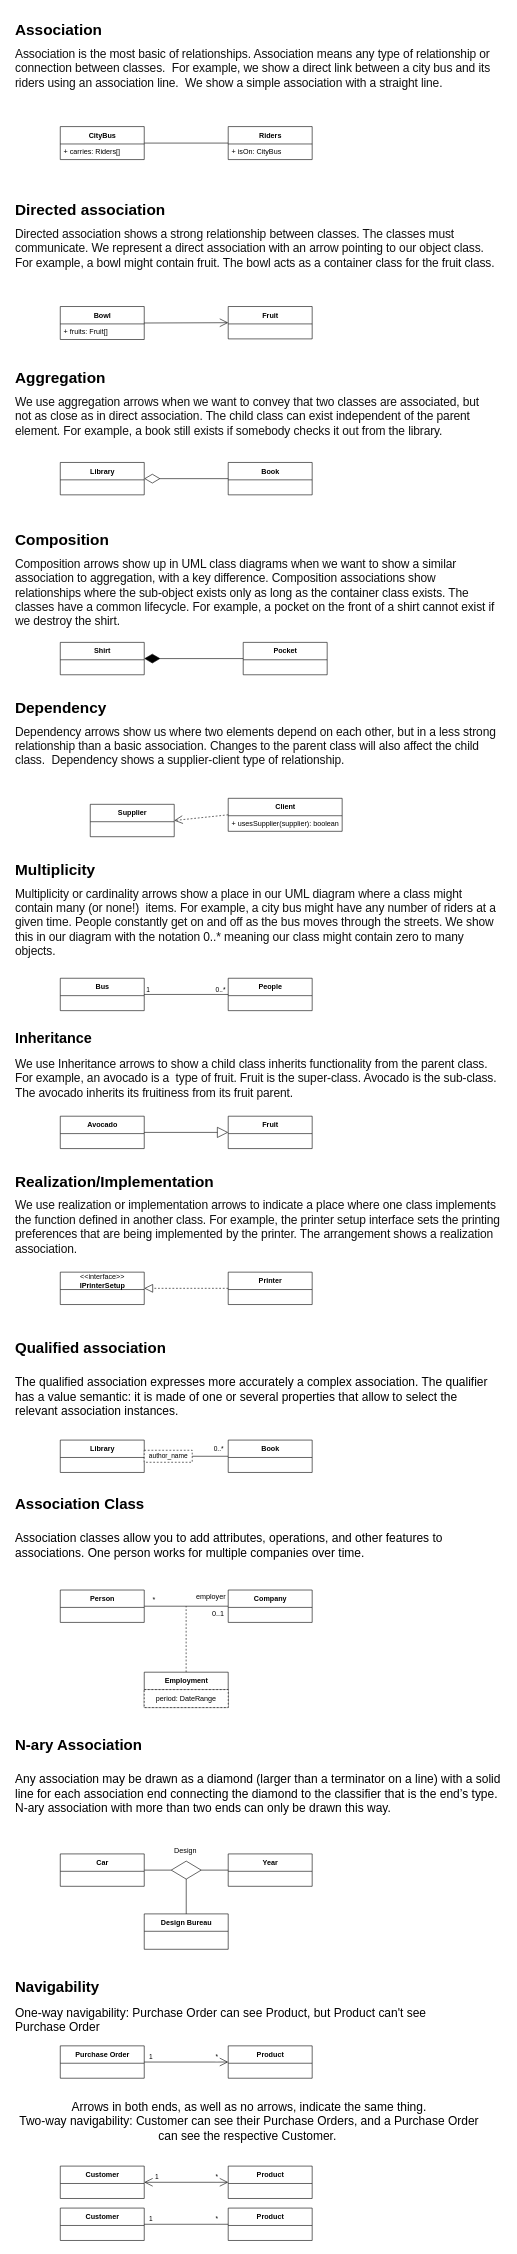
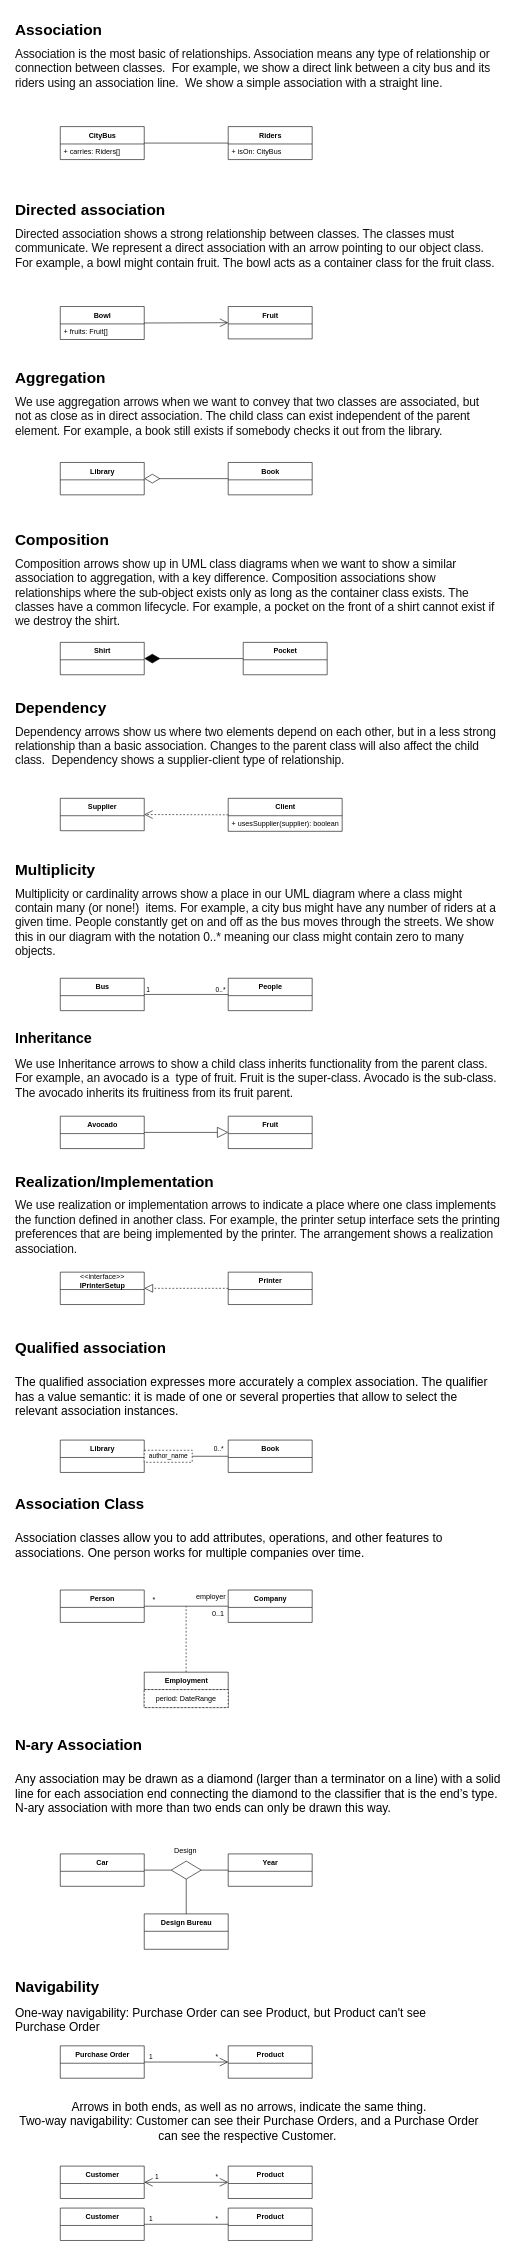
(132, 821) -> (102, 815)
